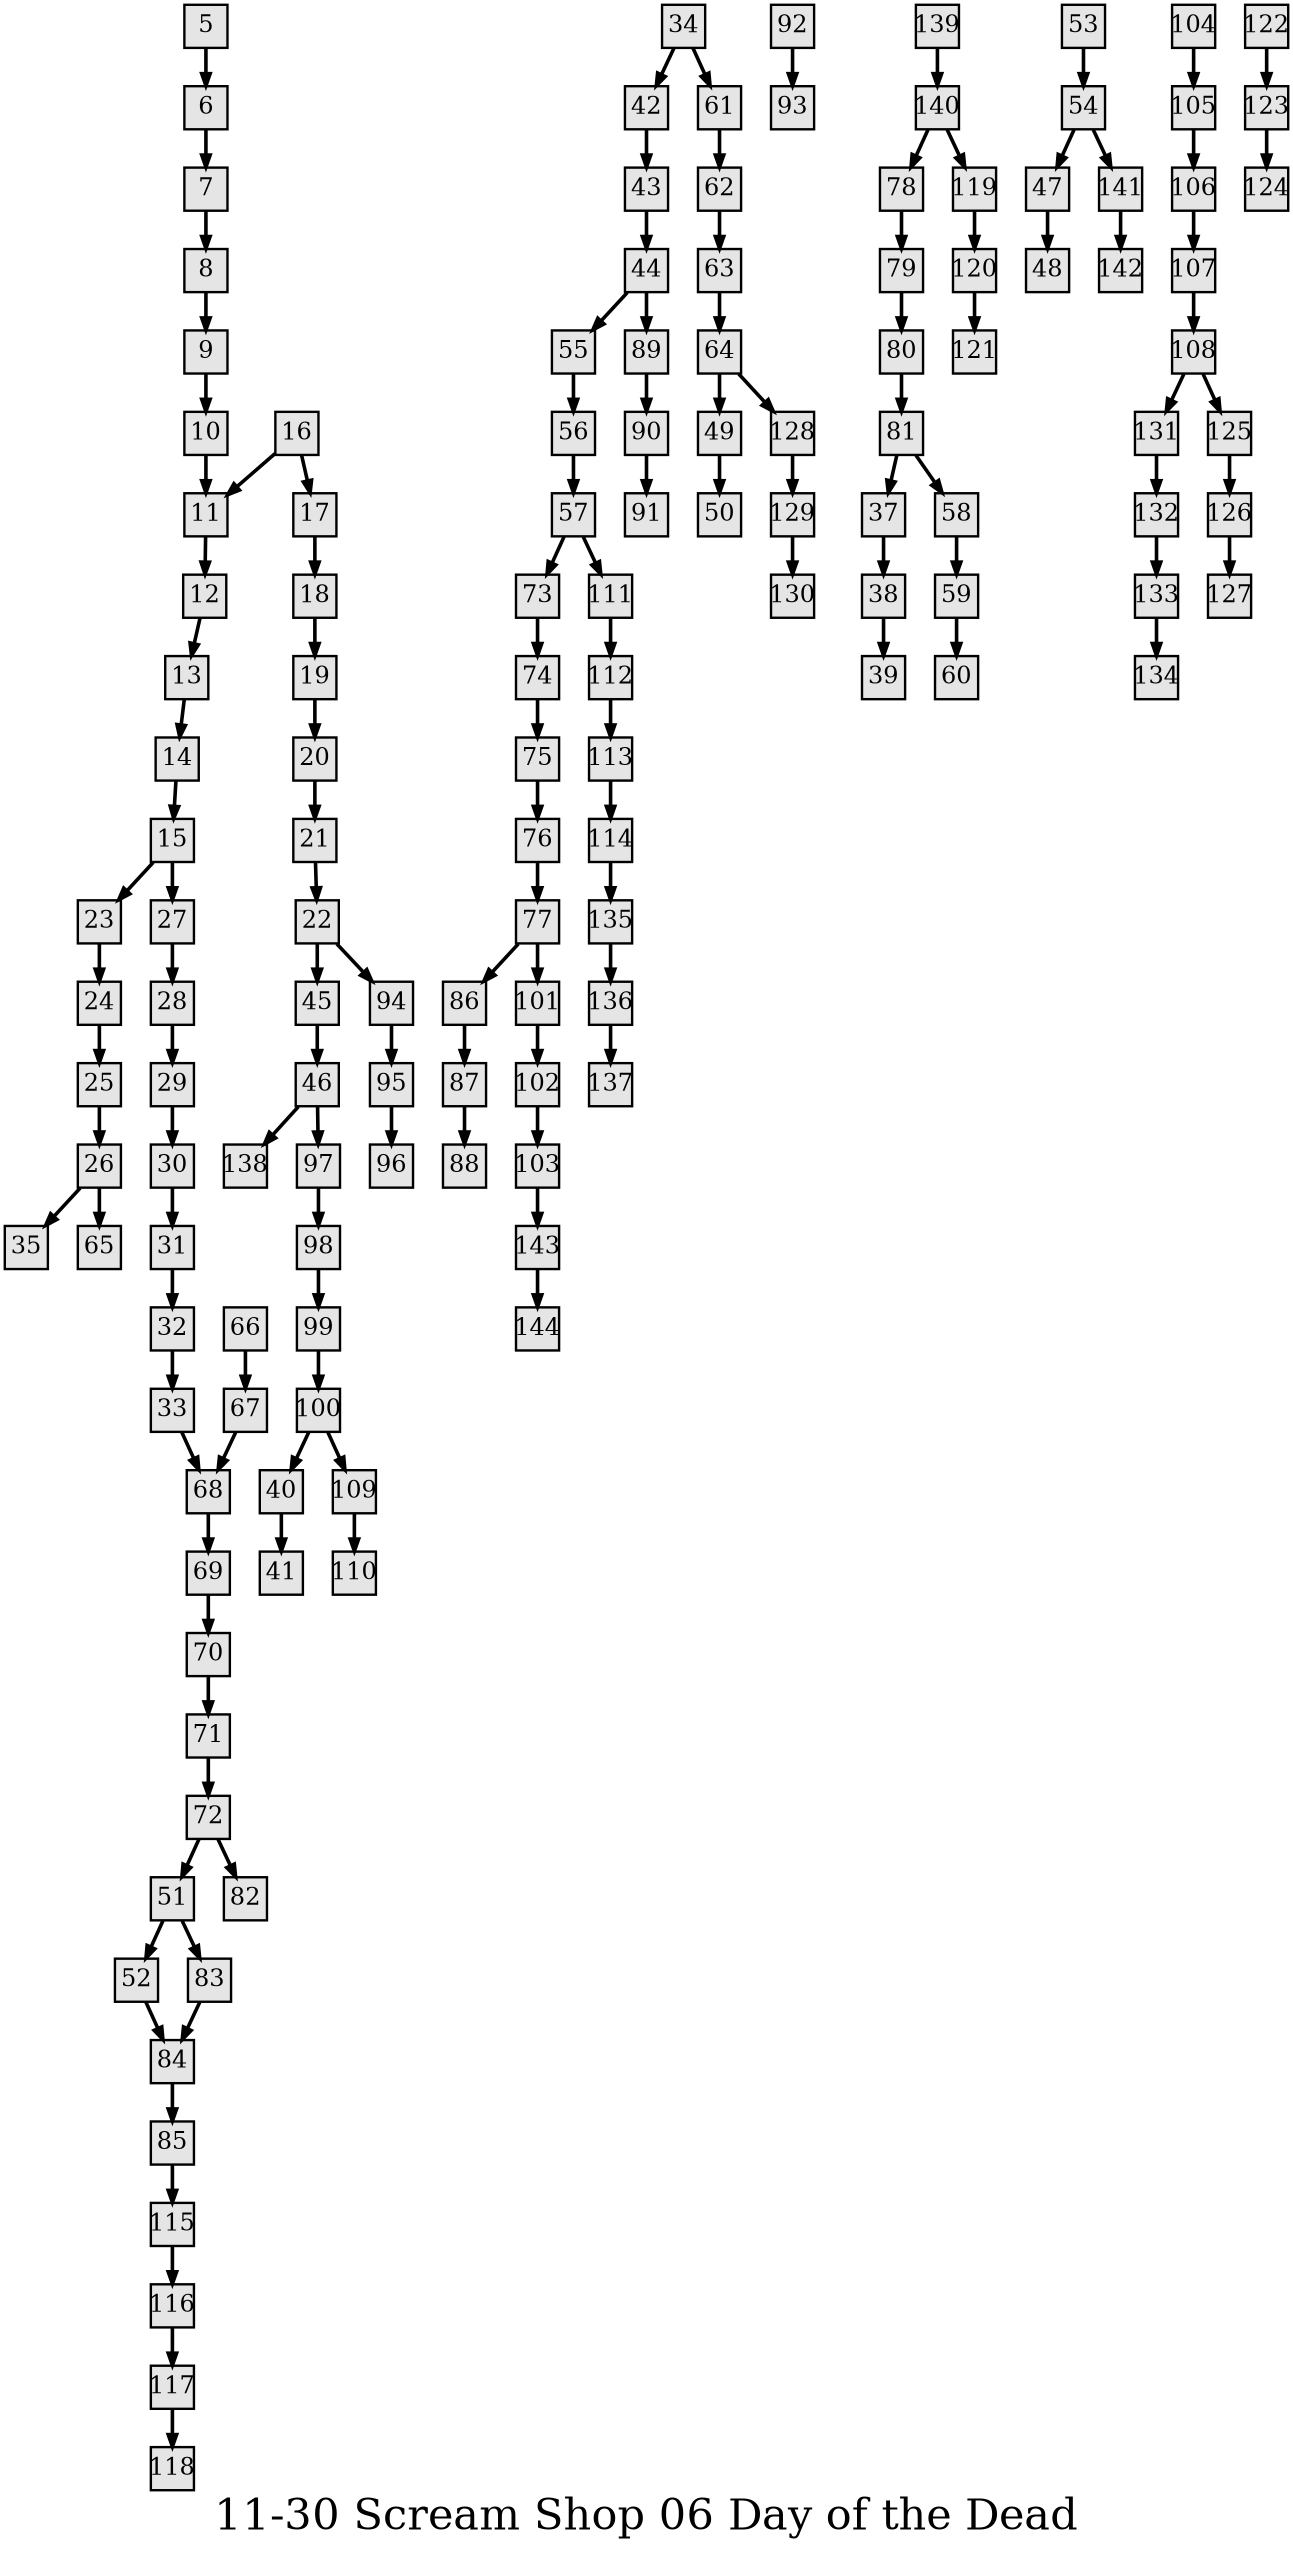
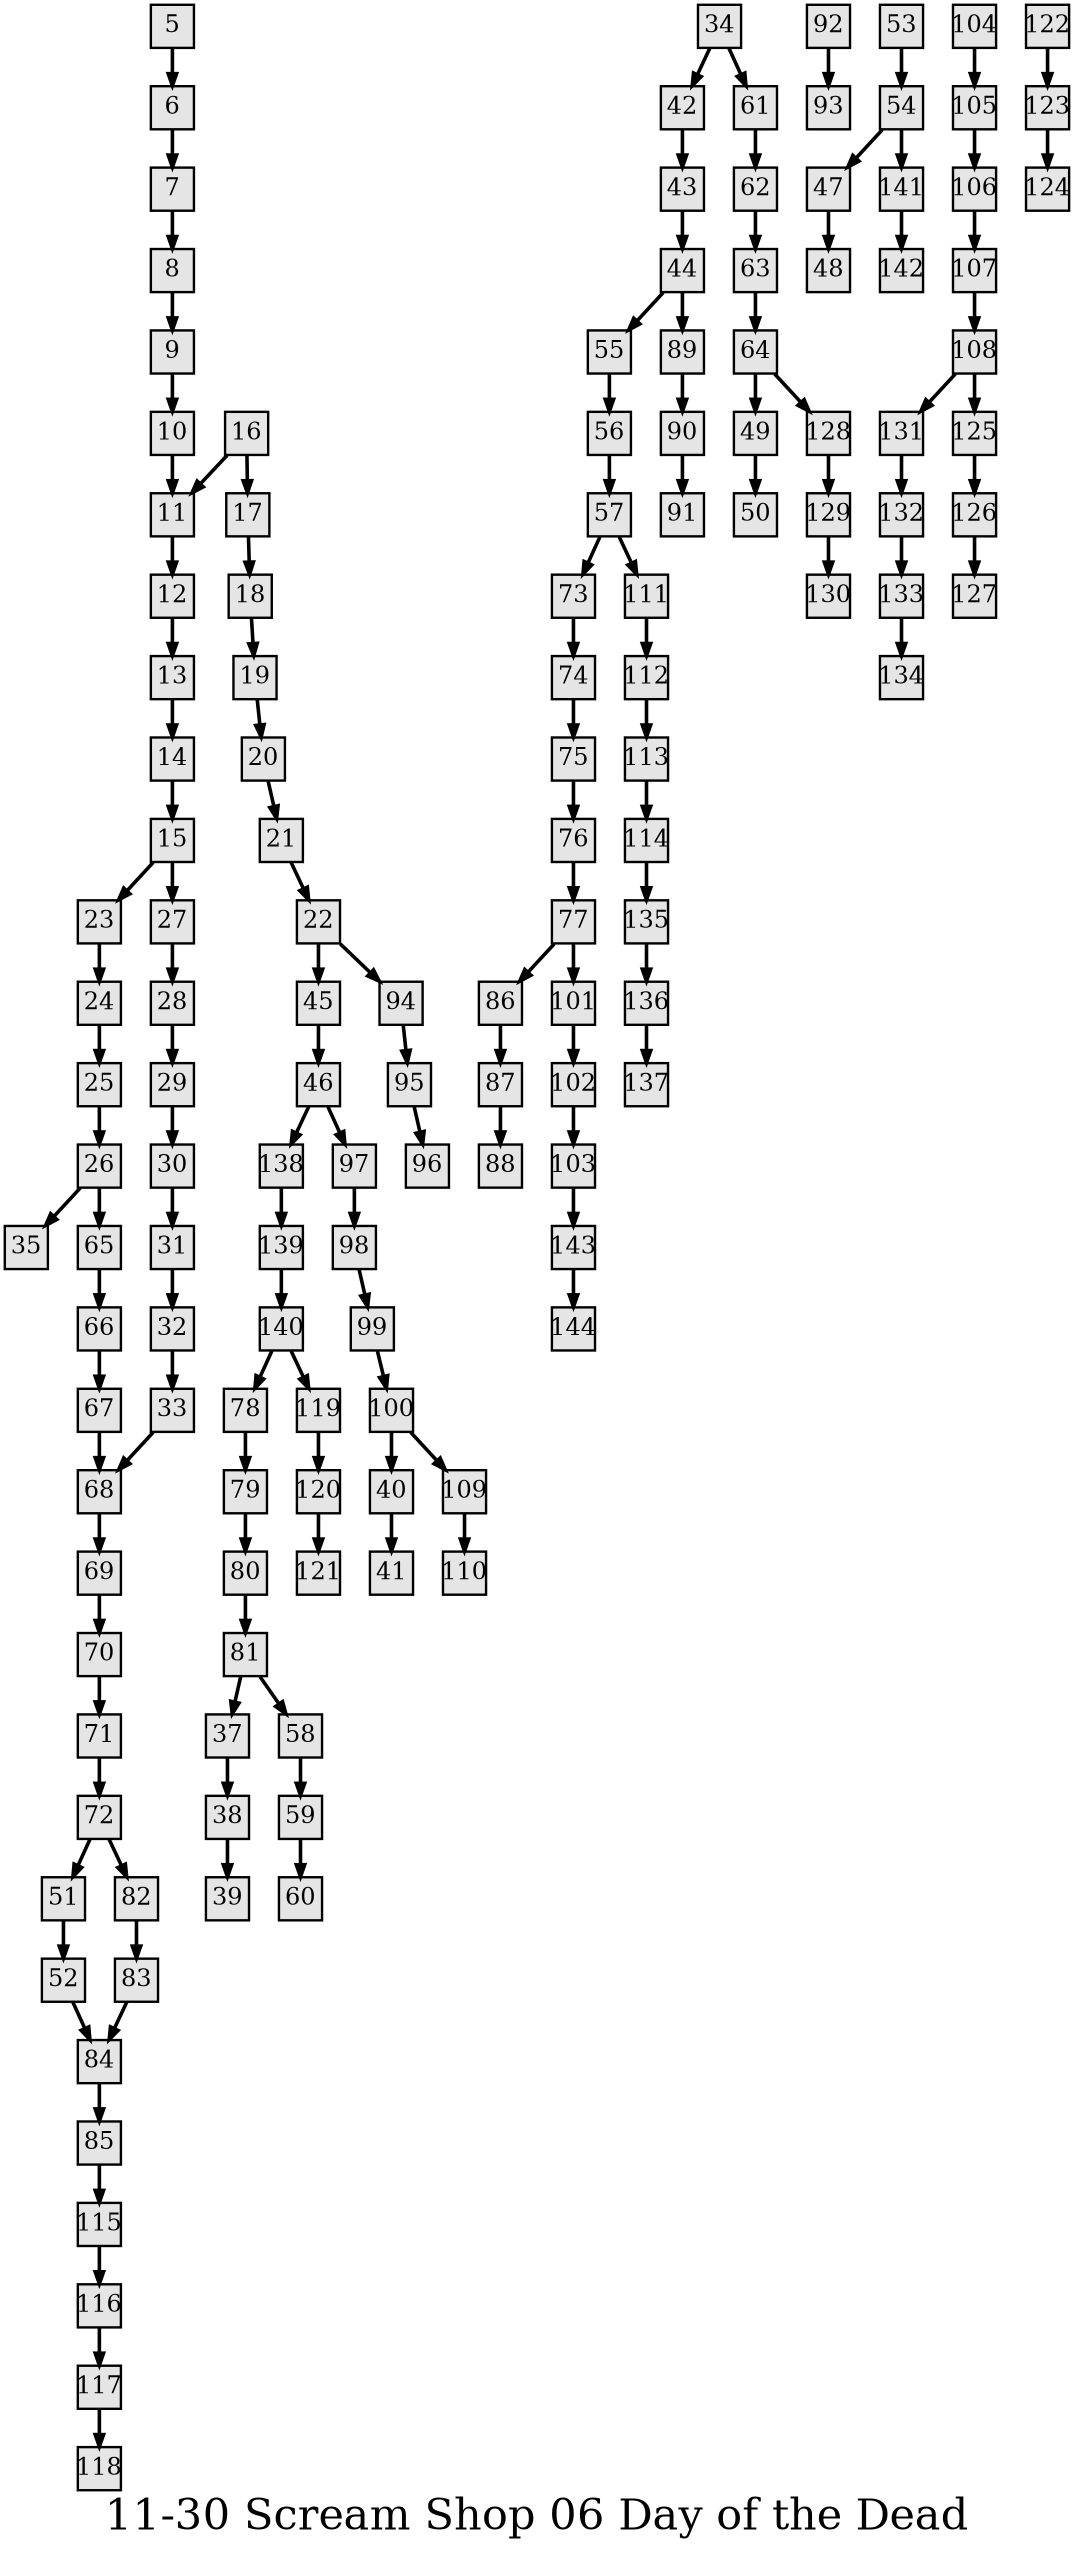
none -> (281, 1201)
none -> (99, 1282)
(188, 1934) -> (136, 1933)
